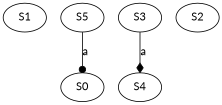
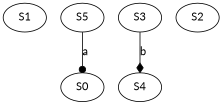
(143, 52) -> (143, 52)
